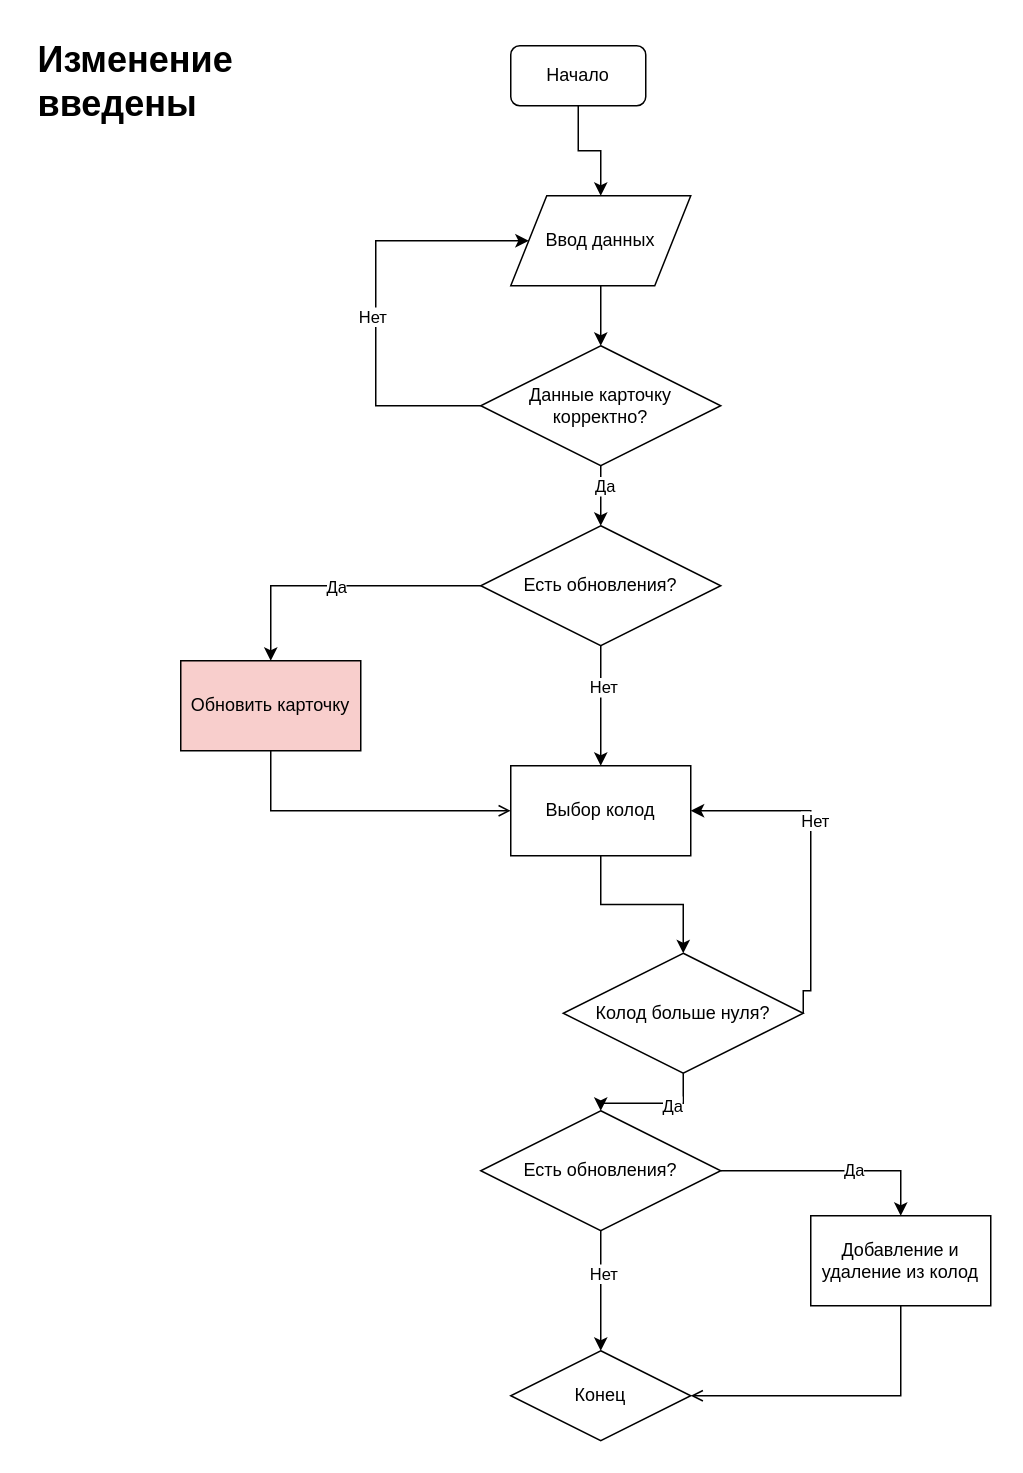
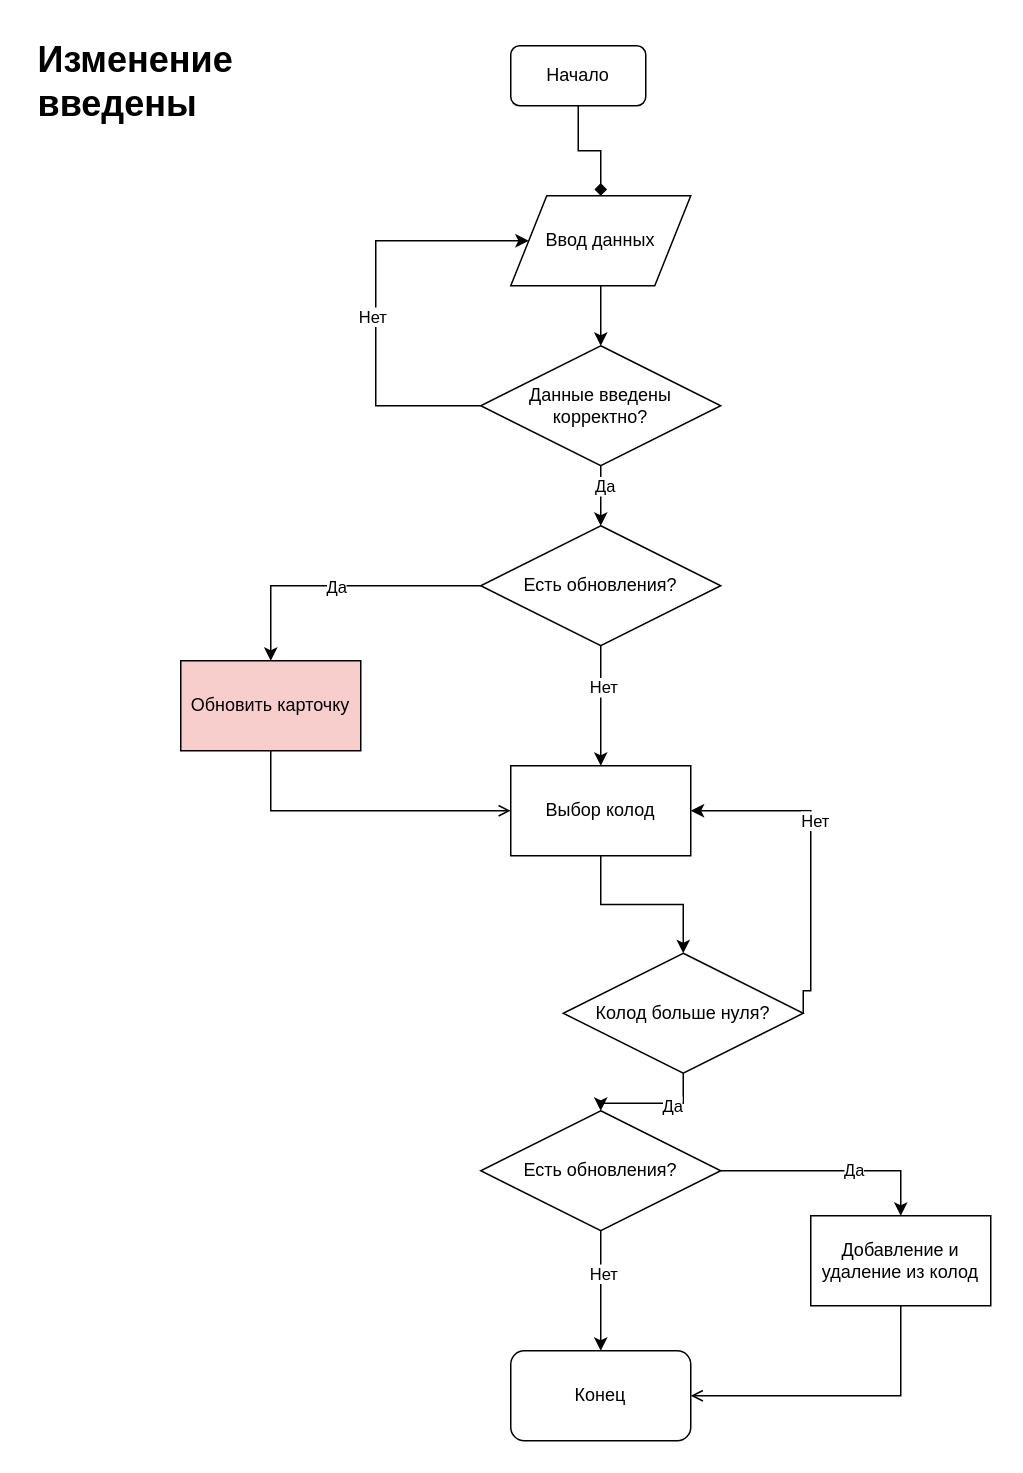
(601, 184) -> (601, 183)
(601, 406) -> (601, 406)
(601, 1396) -> (601, 1396)
